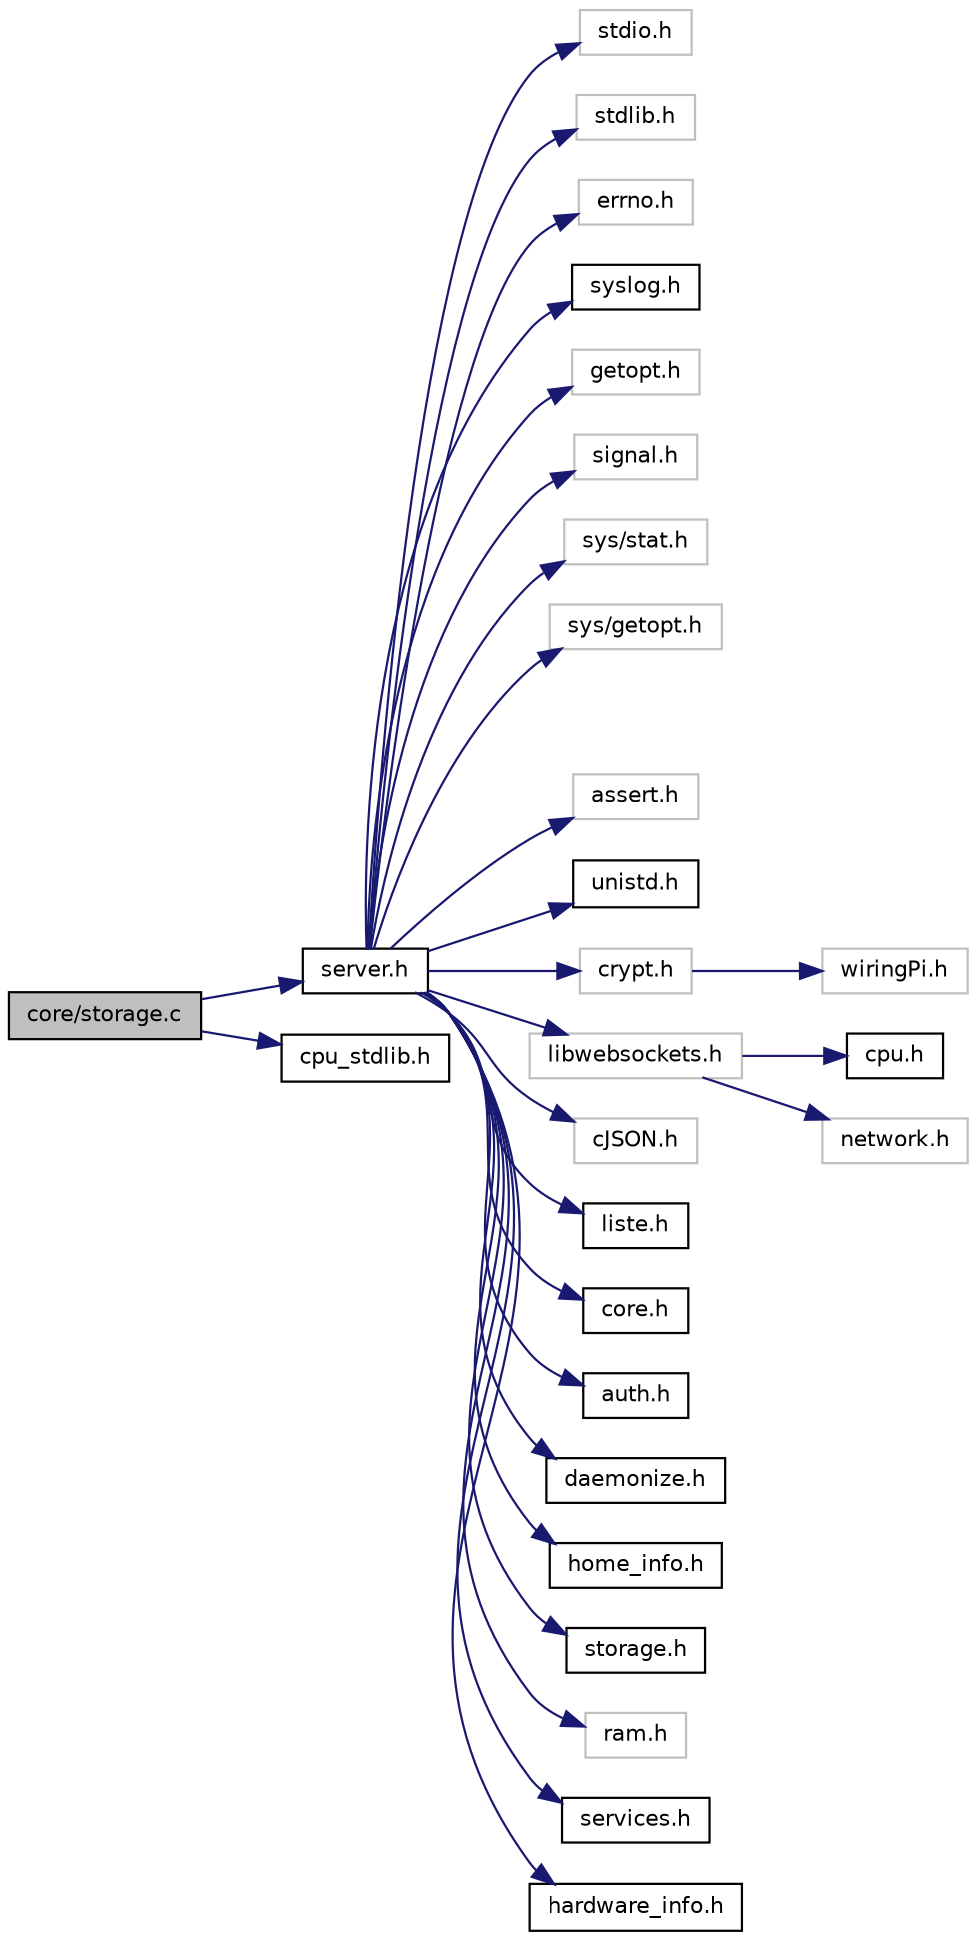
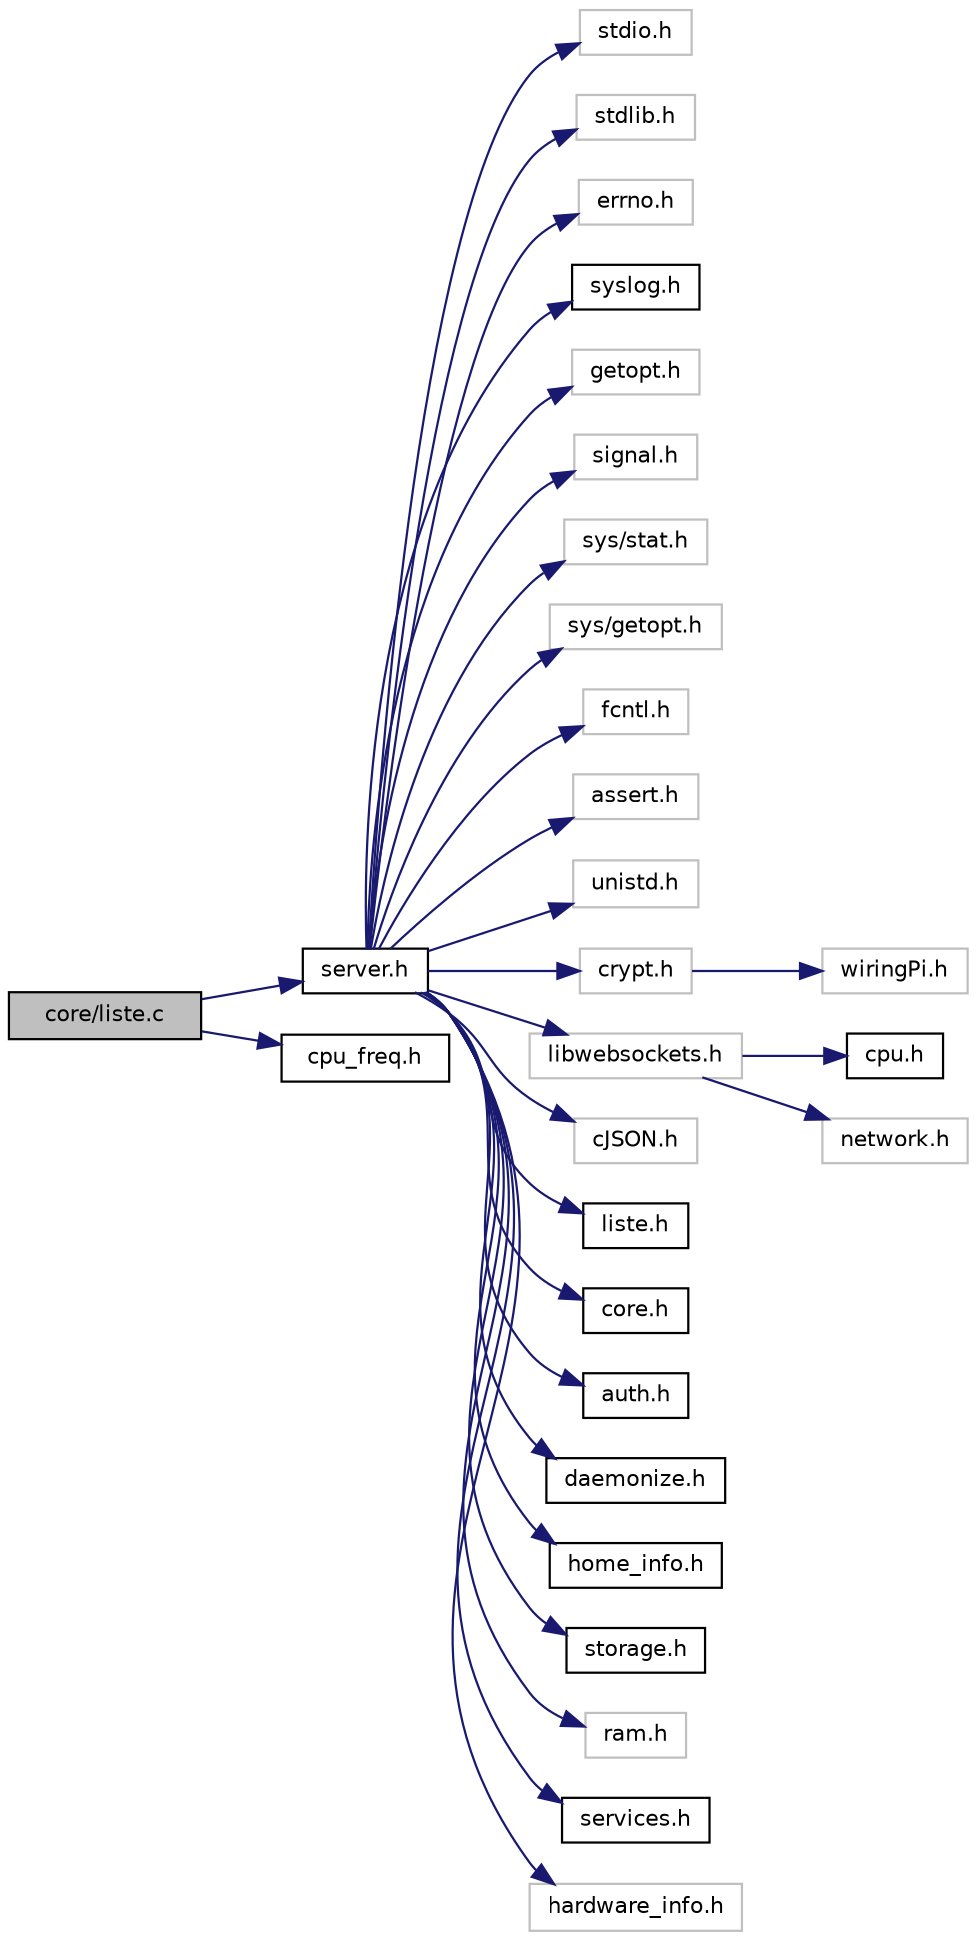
none -> (636, 712)
(636, 884) -> (636, 884)
(105, 1016) -> (105, 1016)
(365, 1058) -> (365, 1058)
(636, 1907) -> (636, 1907)
